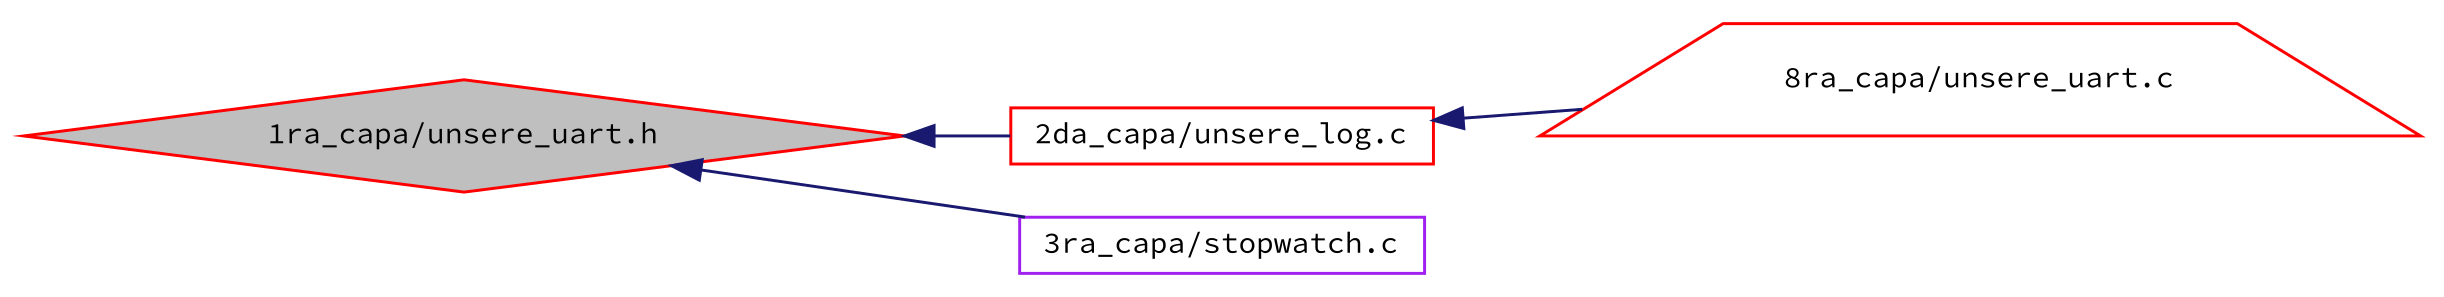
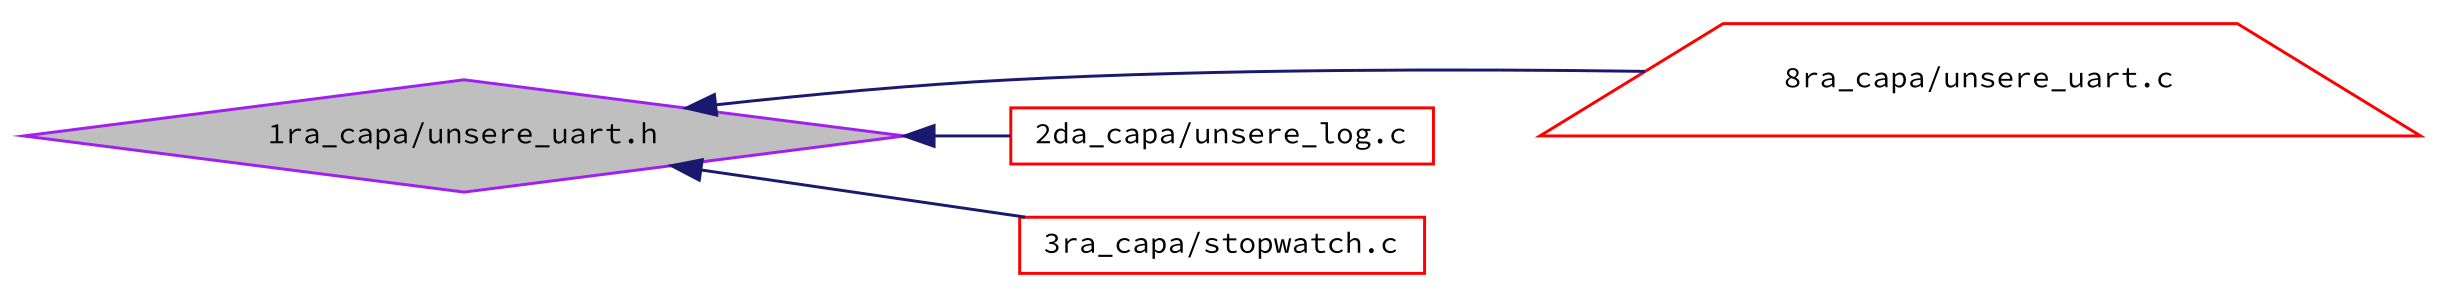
(1523, 114) -> (1180, 73)
(464, 136) -> (464, 136)
(1222, 245) -> (1222, 245)
